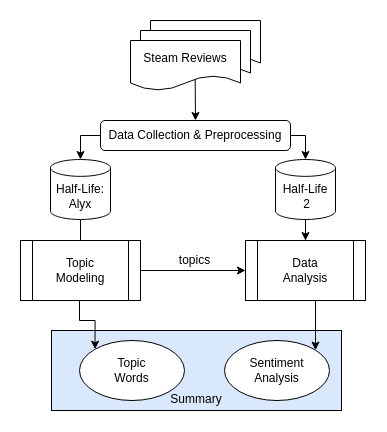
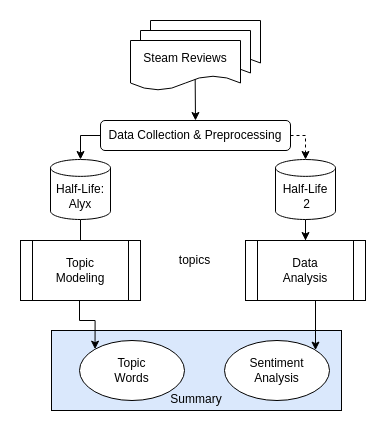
(306, 137) -> (306, 137)
(190, 271) -> none
